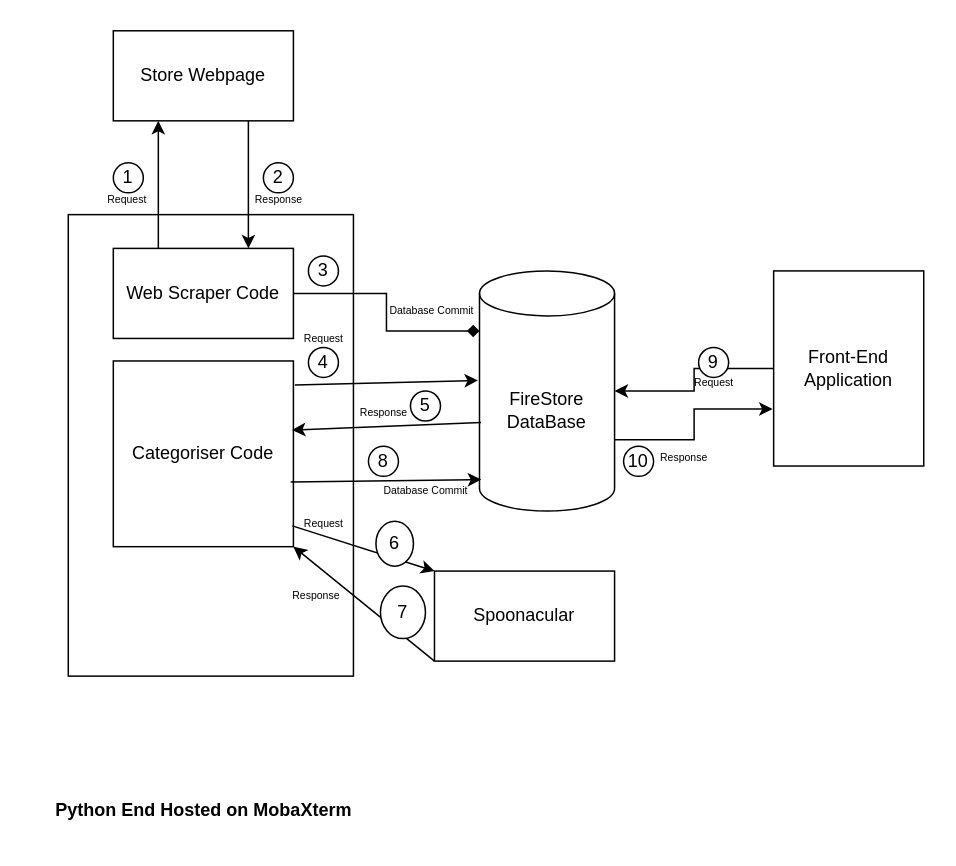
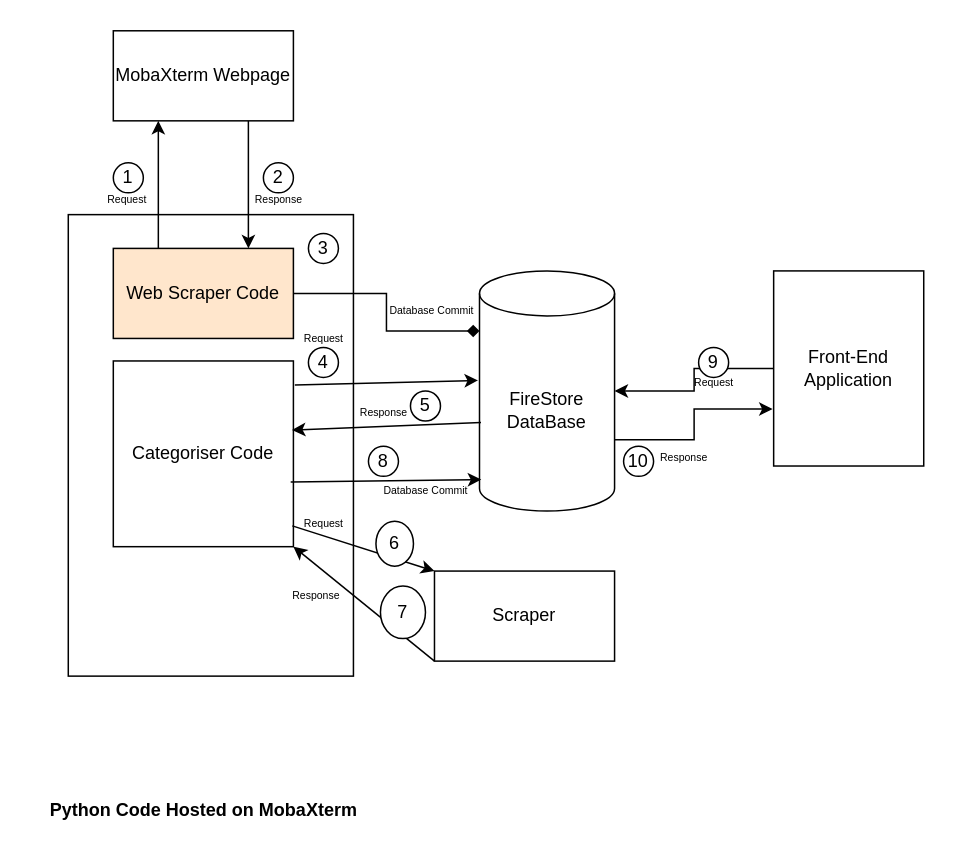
(203, 76) -> (203, 76)
(323, 271) -> (323, 248)
(203, 293) -> (203, 293)
(524, 616) -> (524, 616)
(204, 811) -> (204, 811)
